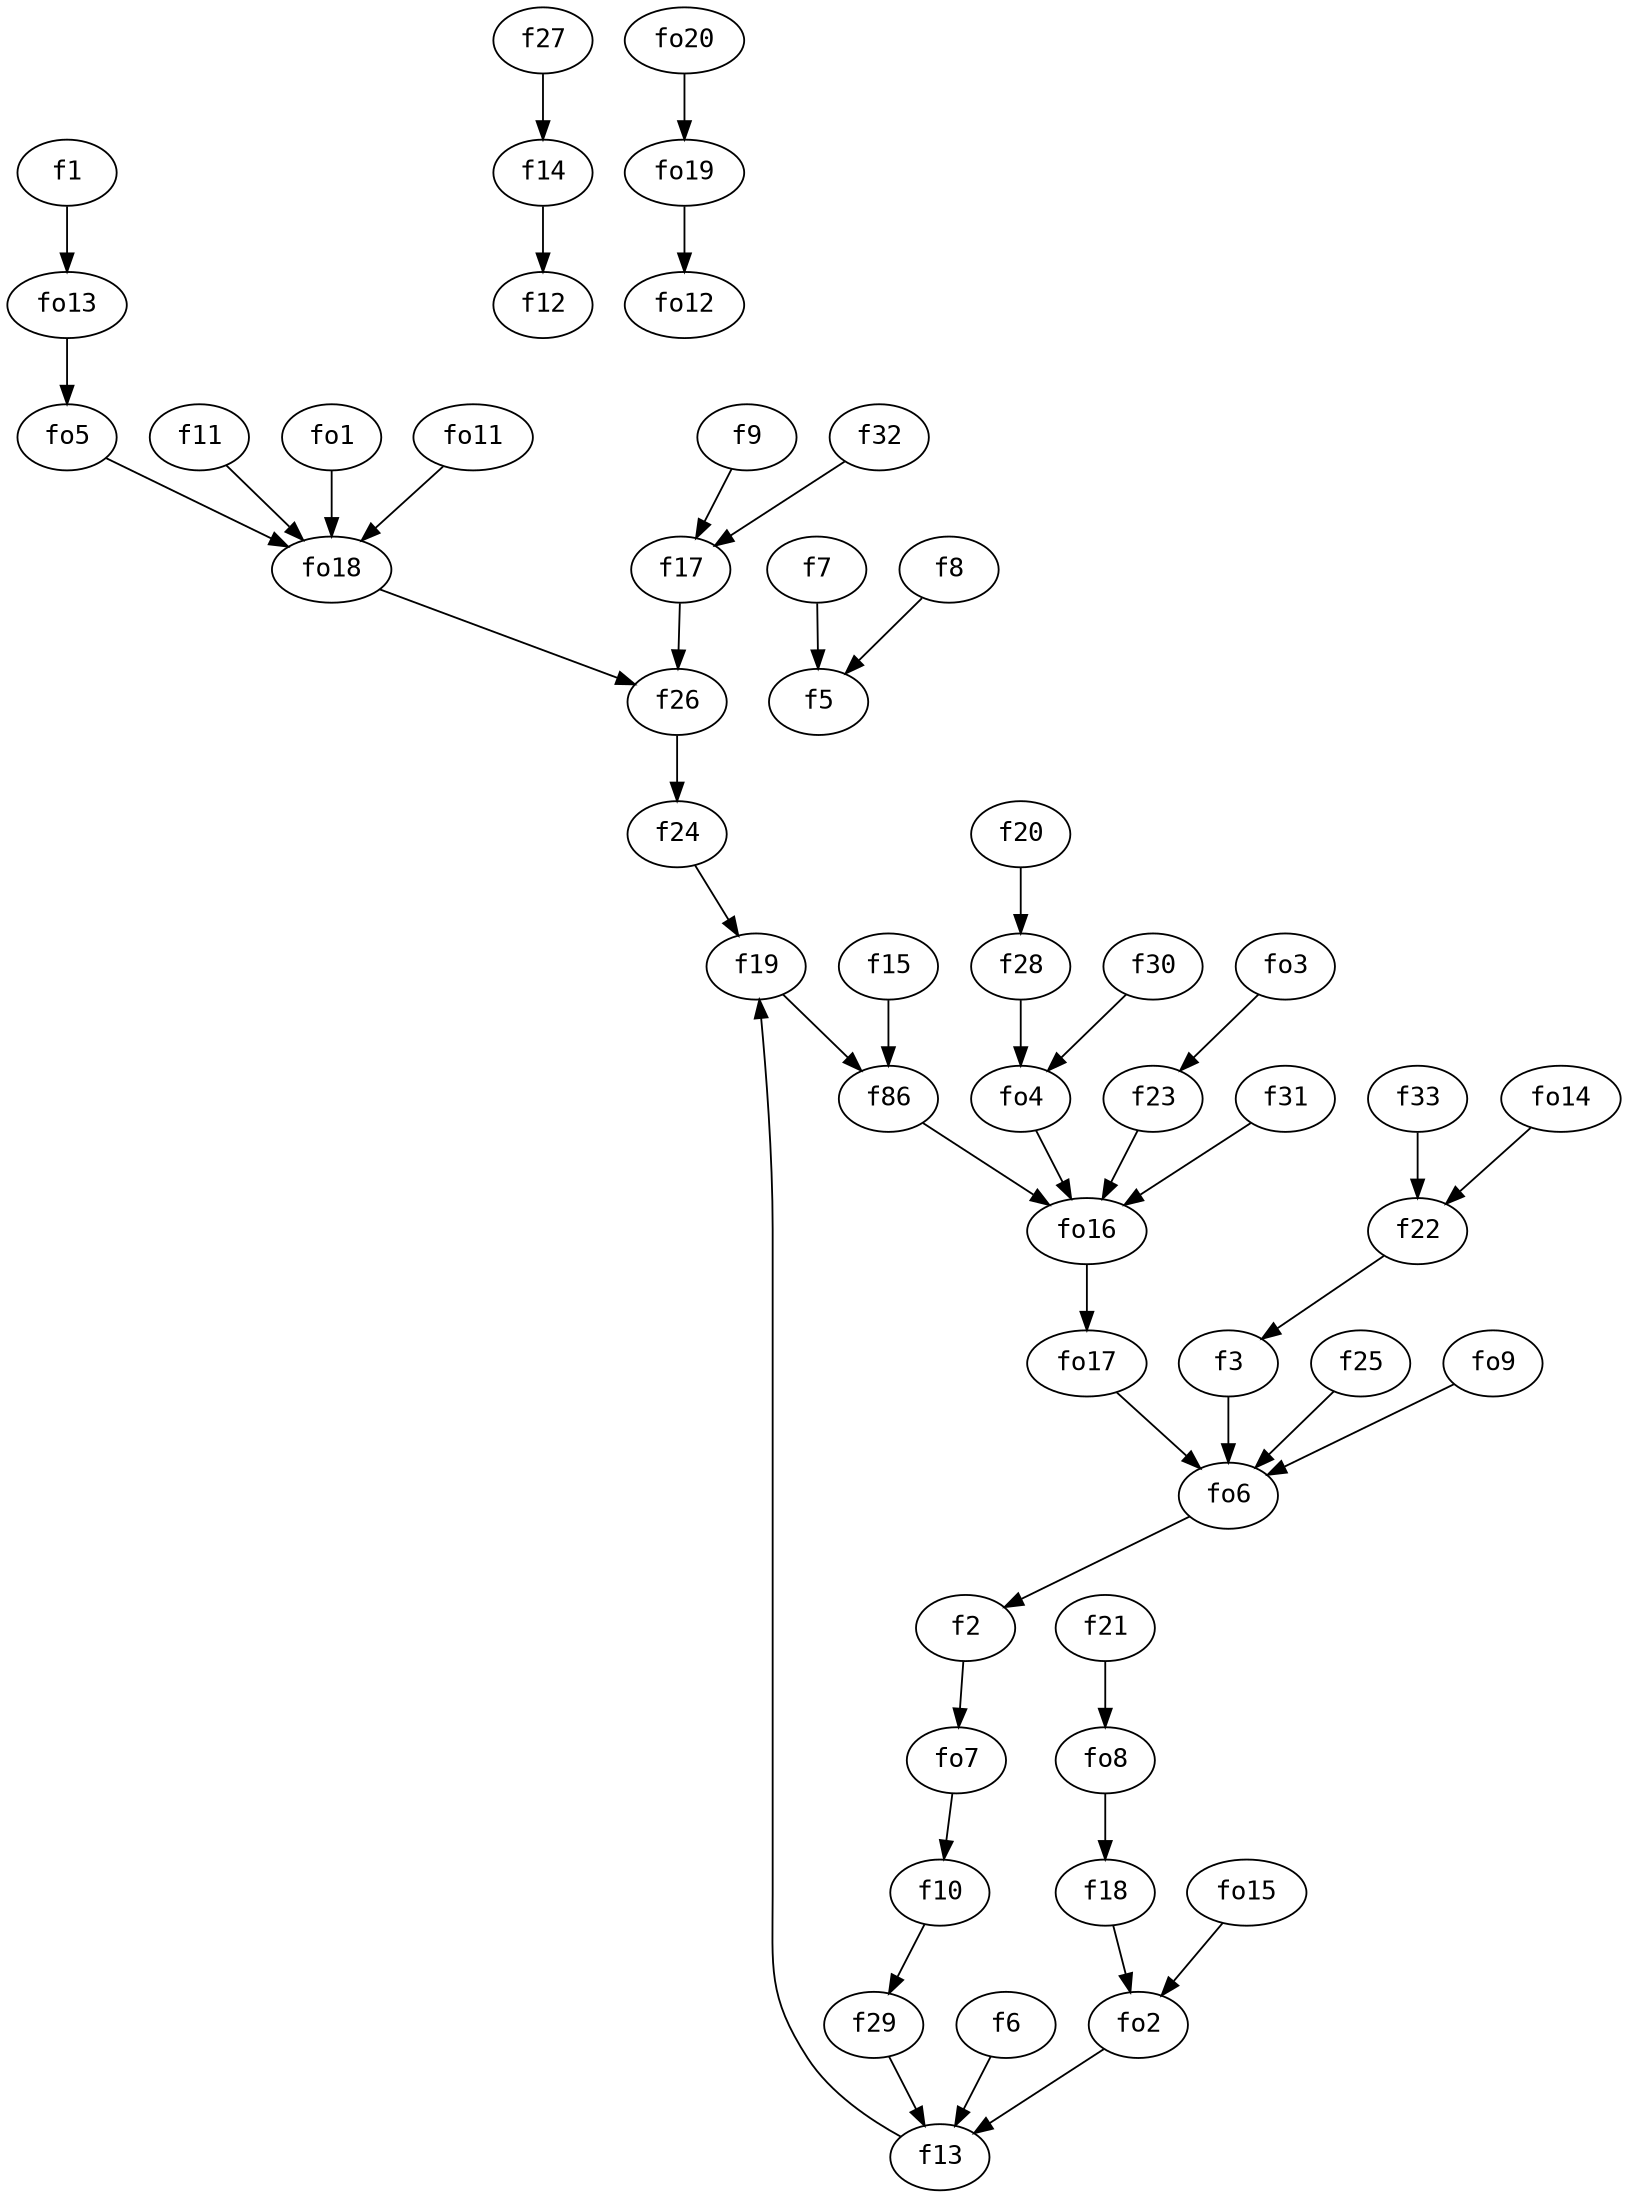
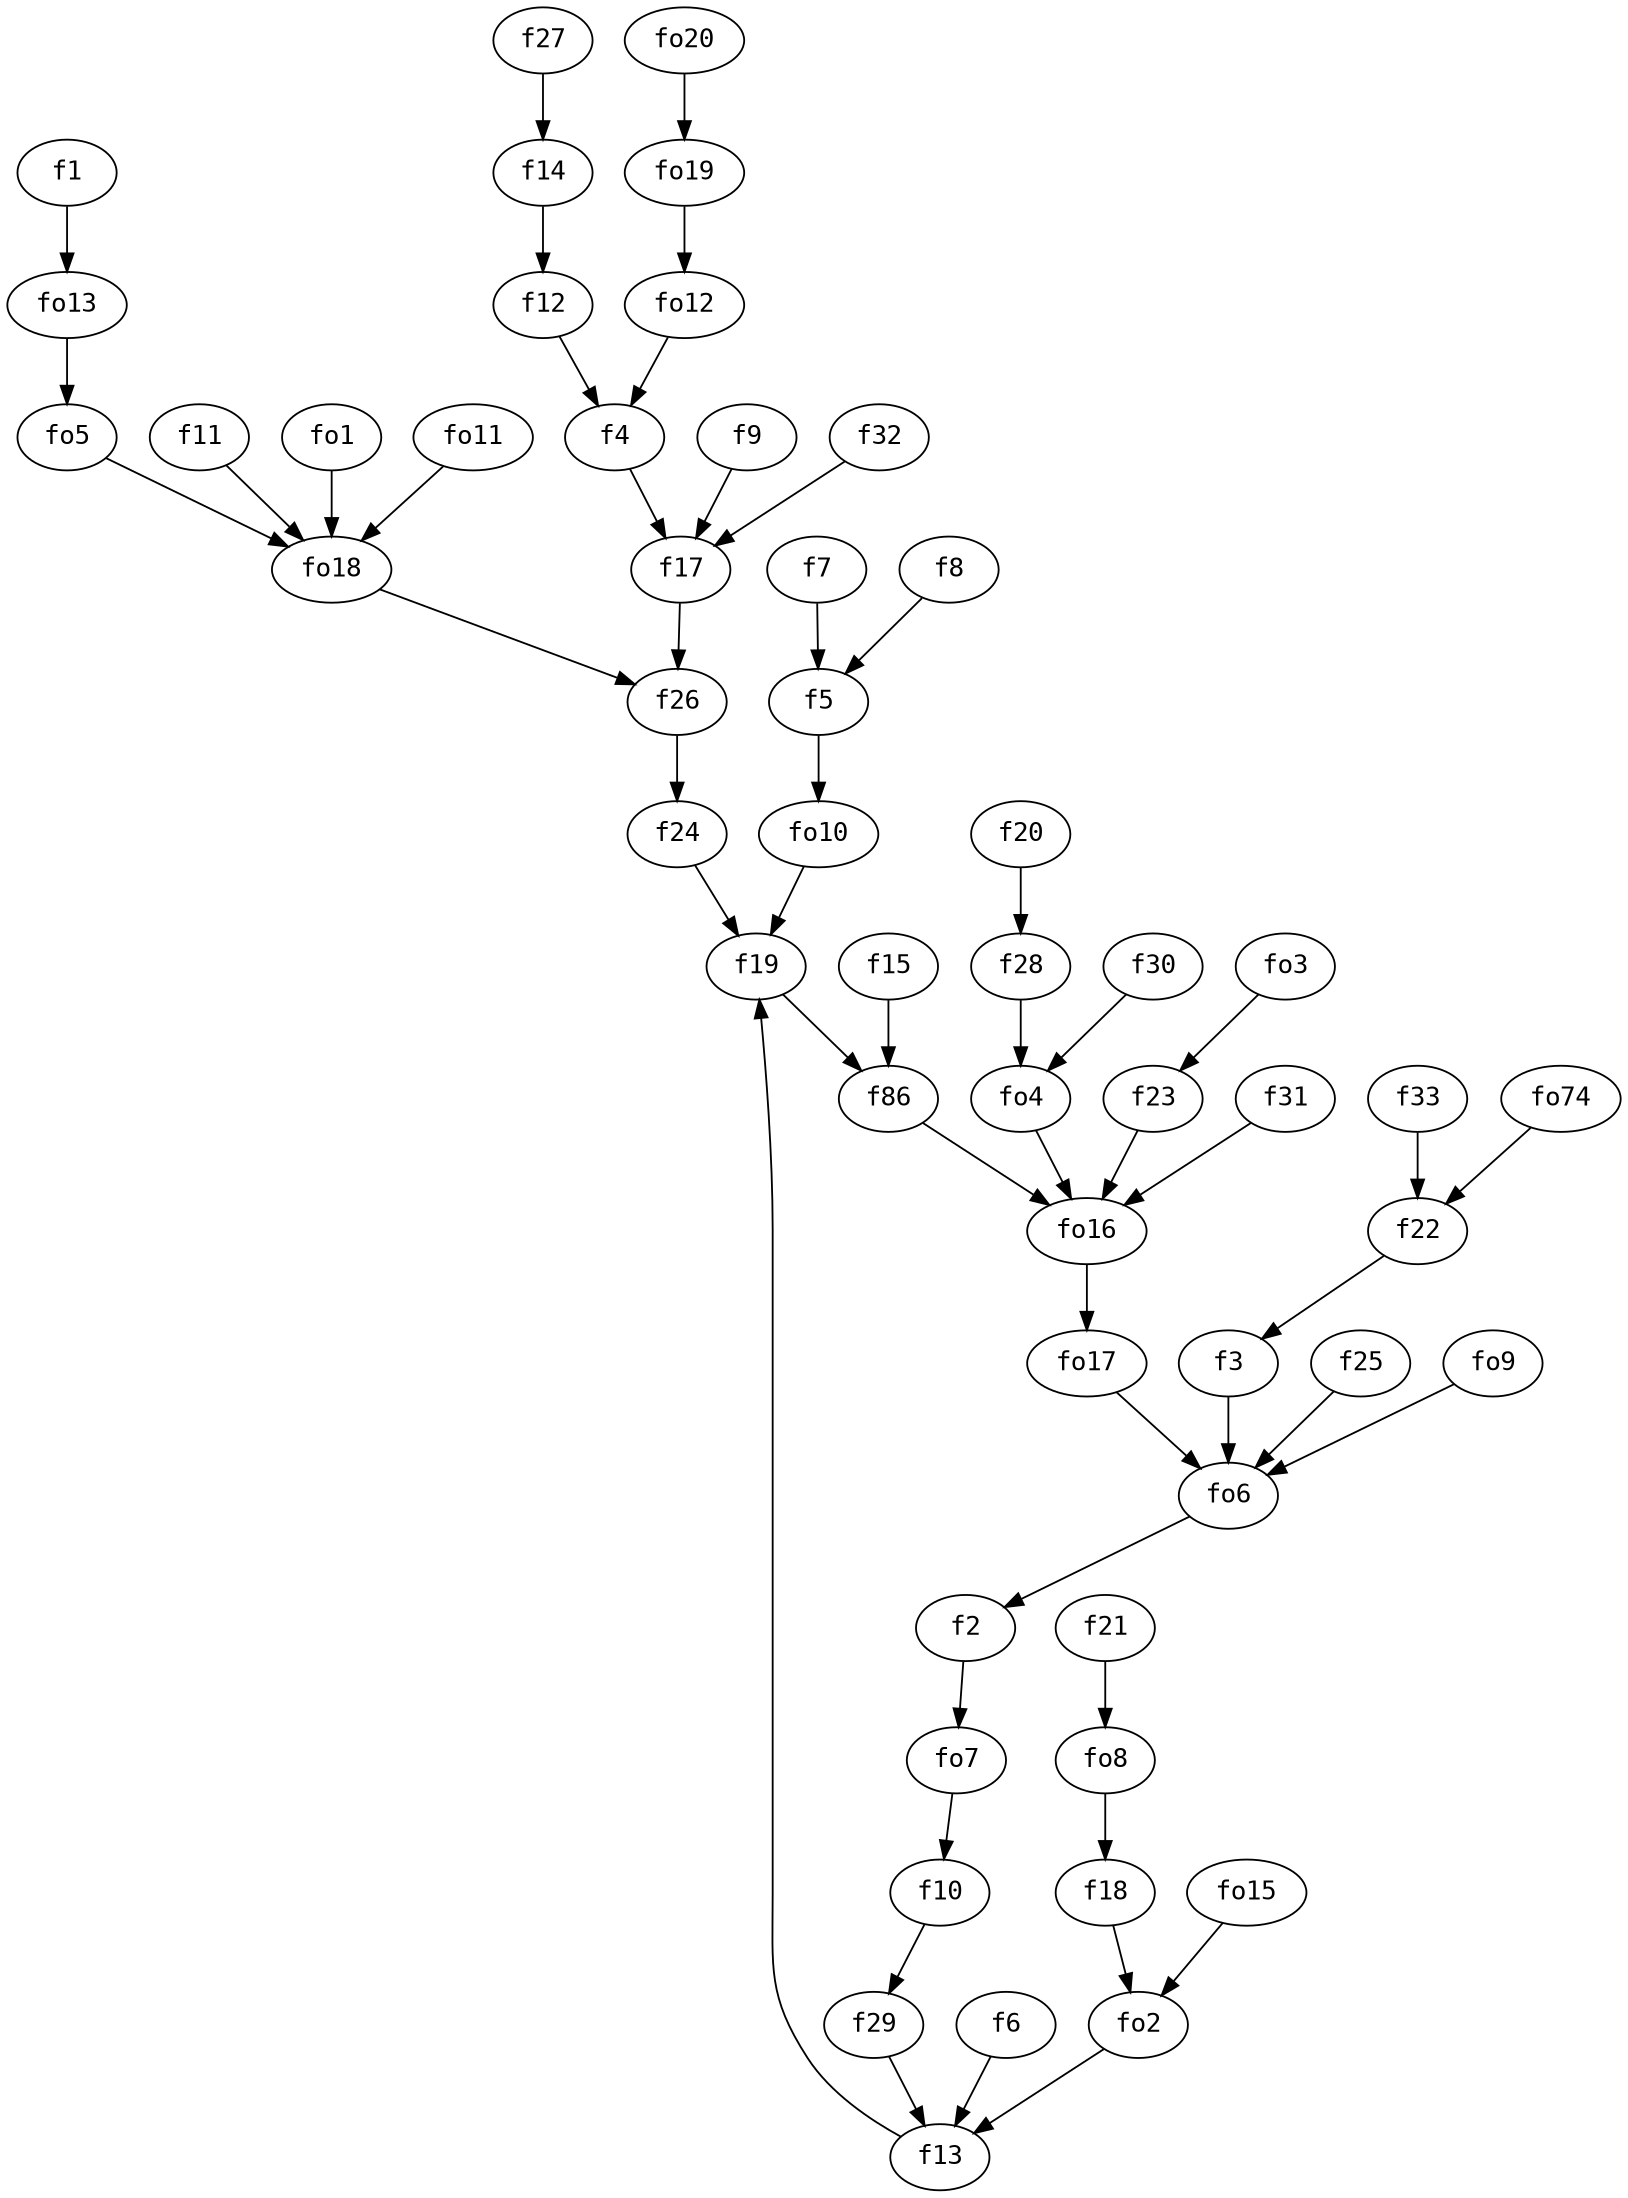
none -> (615, 437)
none -> (819, 834)
(1561, 1099) -> (1561, 1099)
